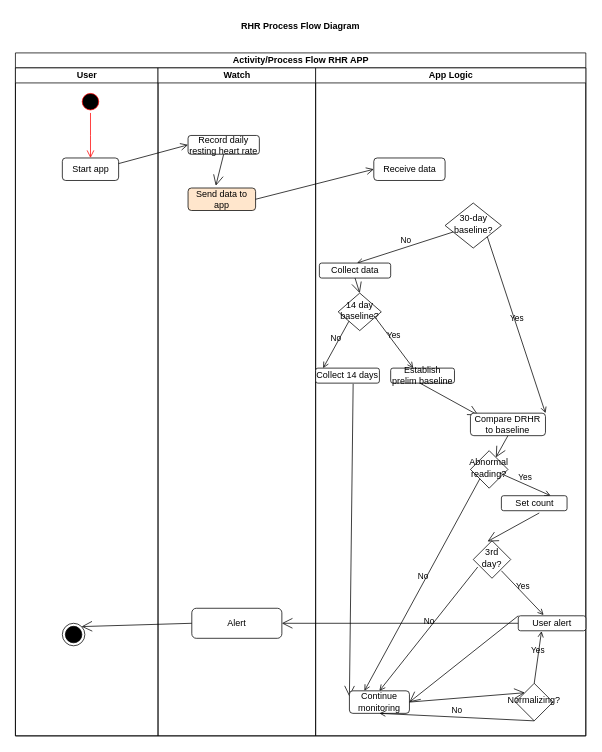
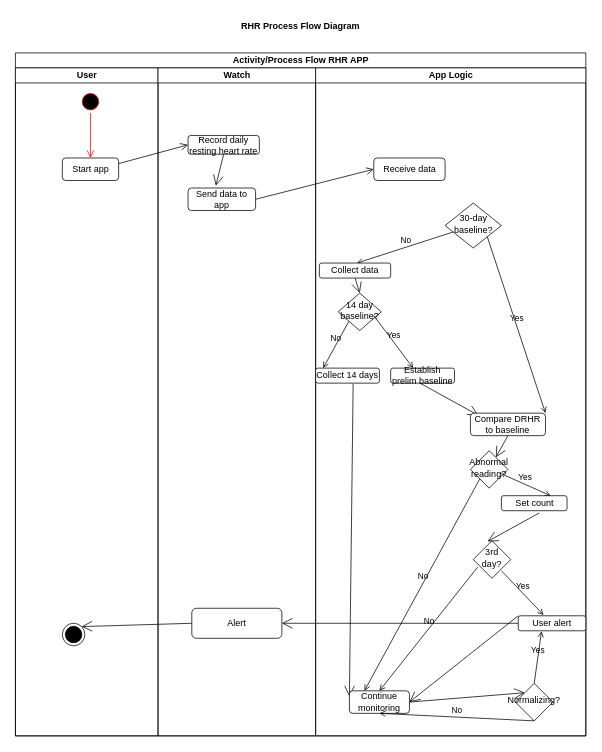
(222, 199) -> (222, 199)
